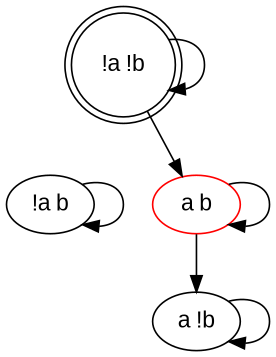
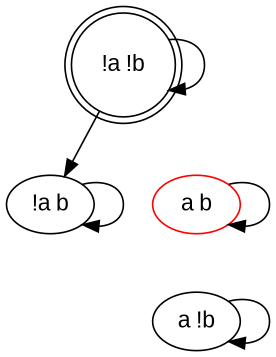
(161, 136) -> (86, 136)
(196, 255) -> none
